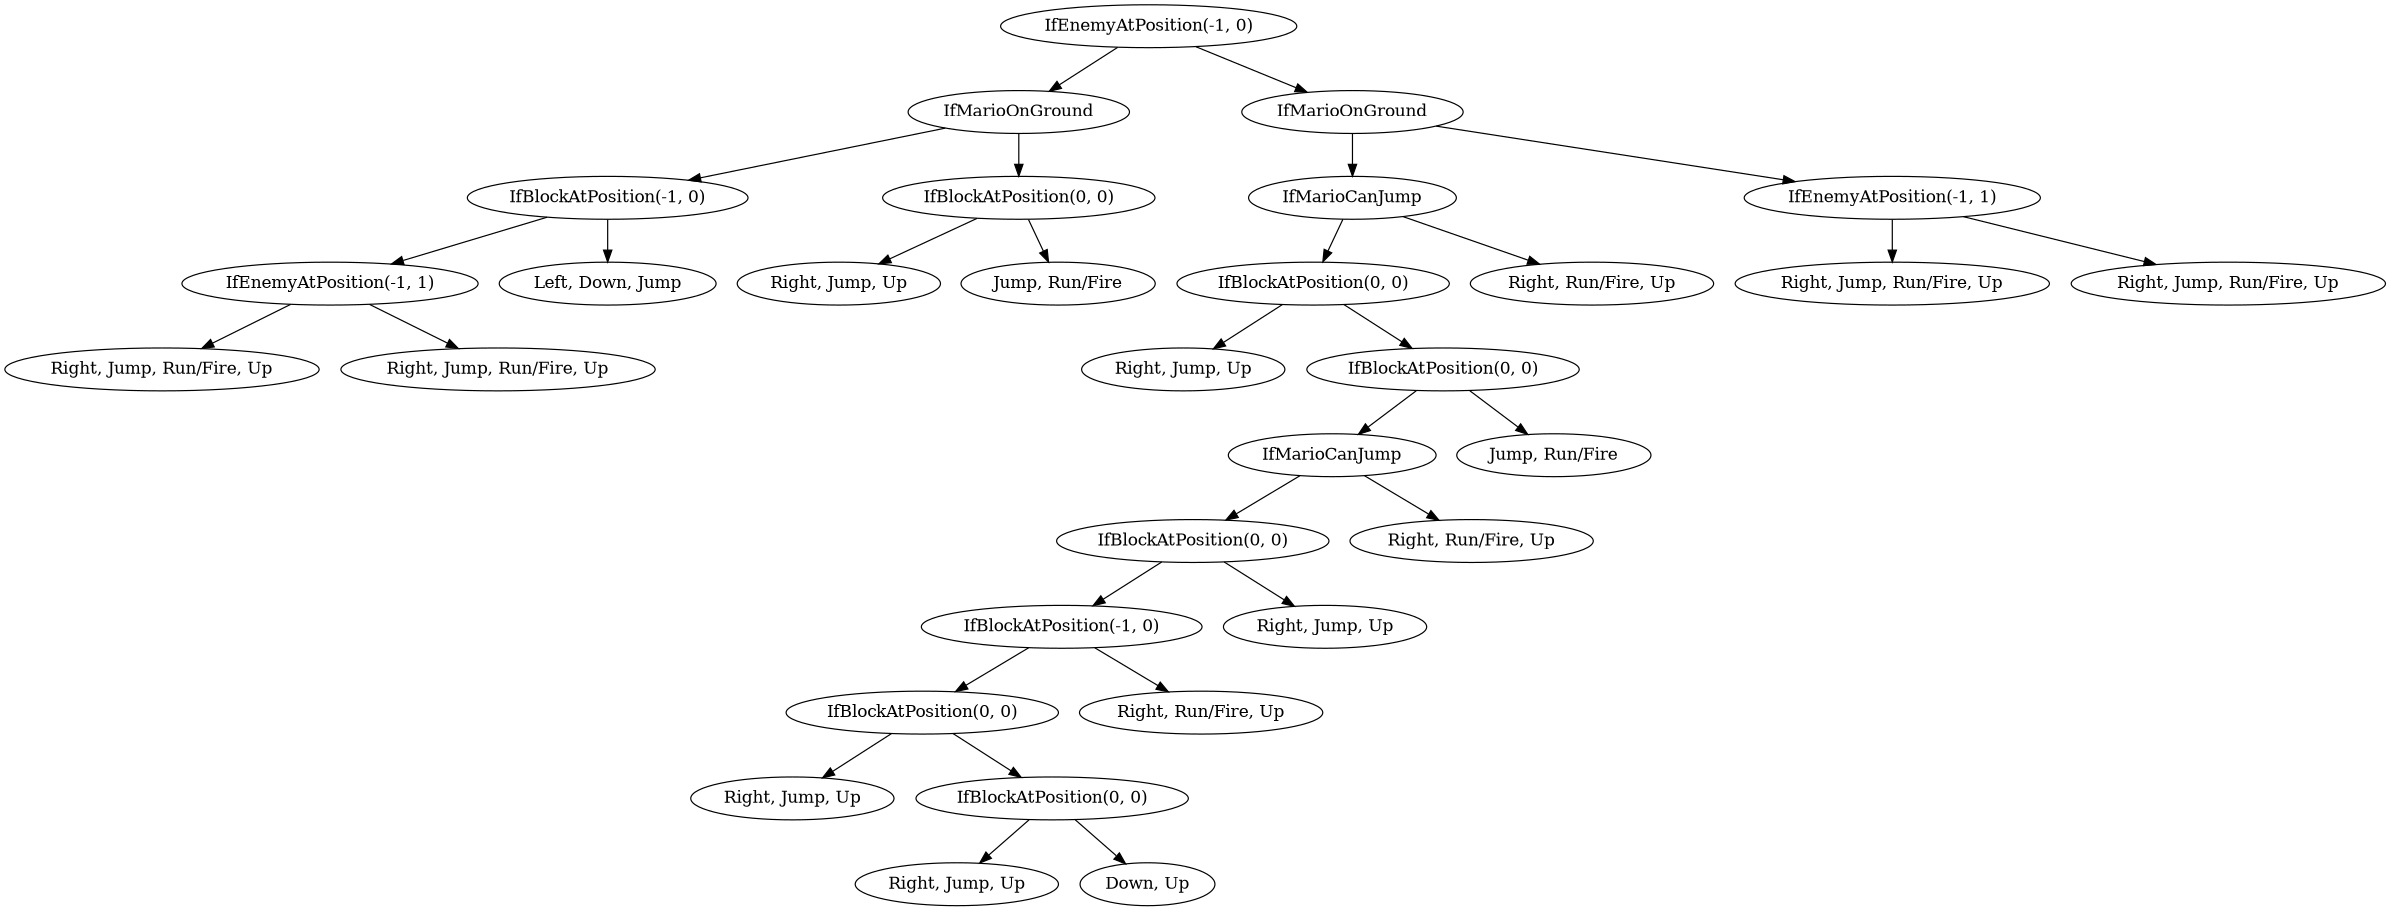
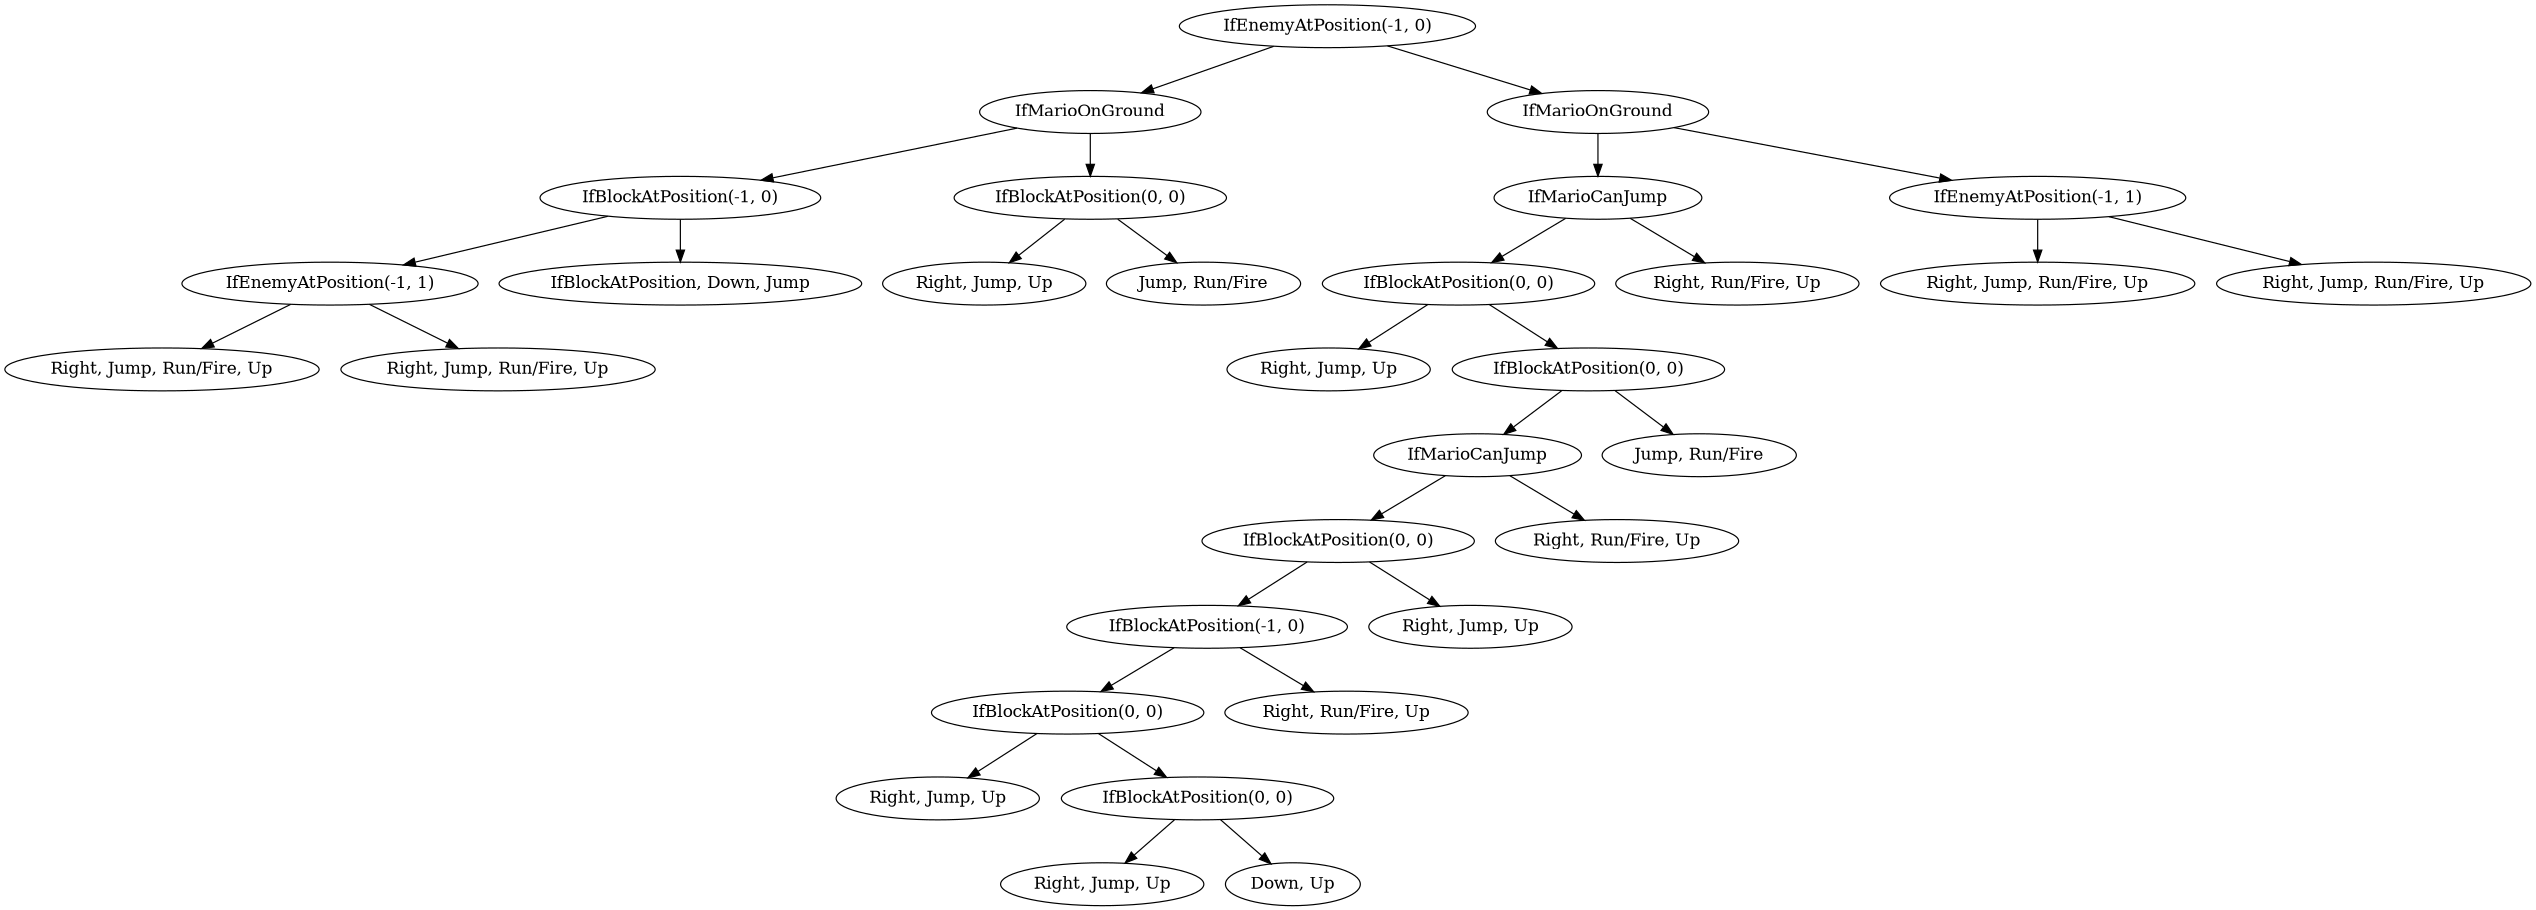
(608, 284) -> (680, 284)
